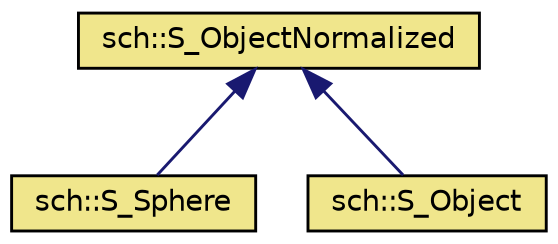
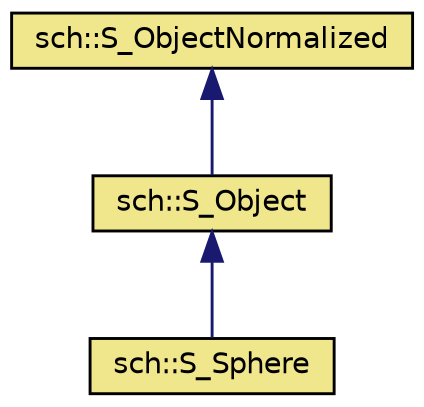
(196, 133) -> (212, 300)
